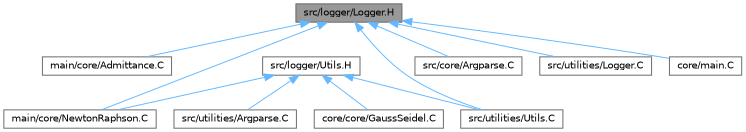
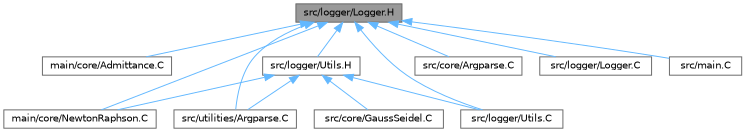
none -> (327, 43)
none -> (254, 58)
(596, 66) -> (596, 66)
(706, 66) -> (706, 66)
(379, 119) -> (379, 119)
(512, 119) -> (512, 119)
